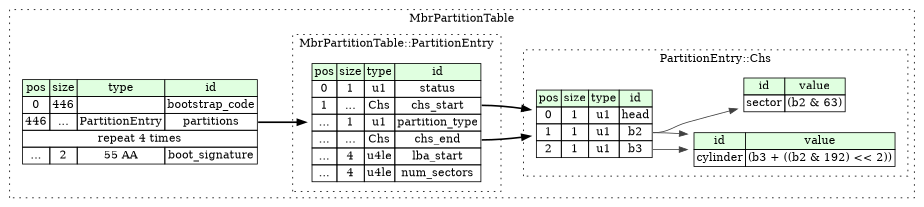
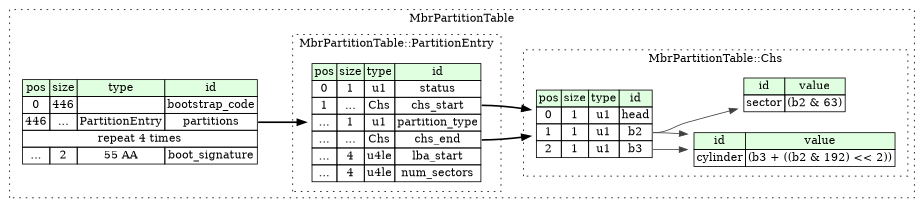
(716, 59) -> (716, 59)
